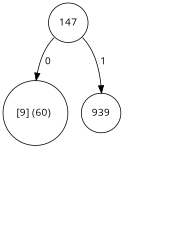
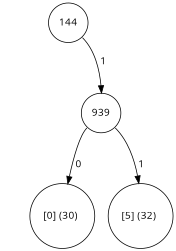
(68, 23) -> (68, 23)
(35, 113) -> none
none -> (62, 216)
none -> (141, 216)
